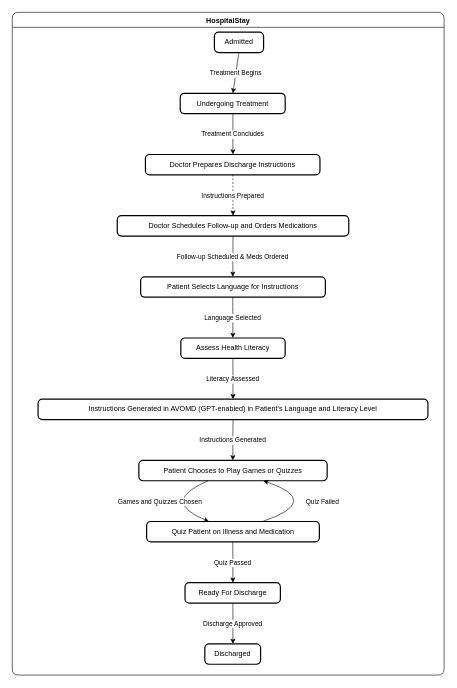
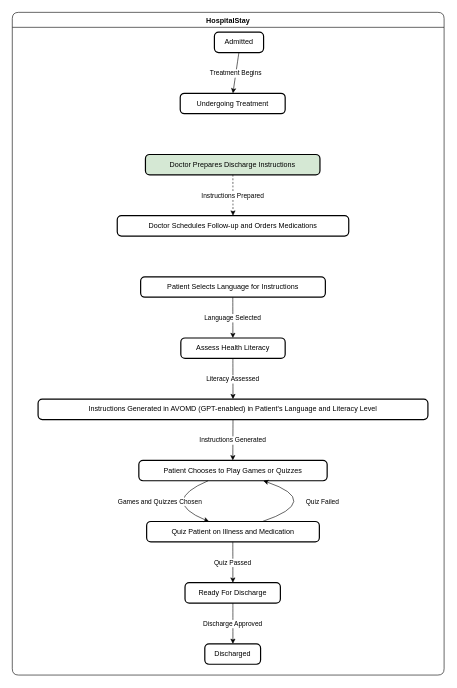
(233, 133) -> none
(233, 165) -> (233, 165)
(233, 256) -> none
